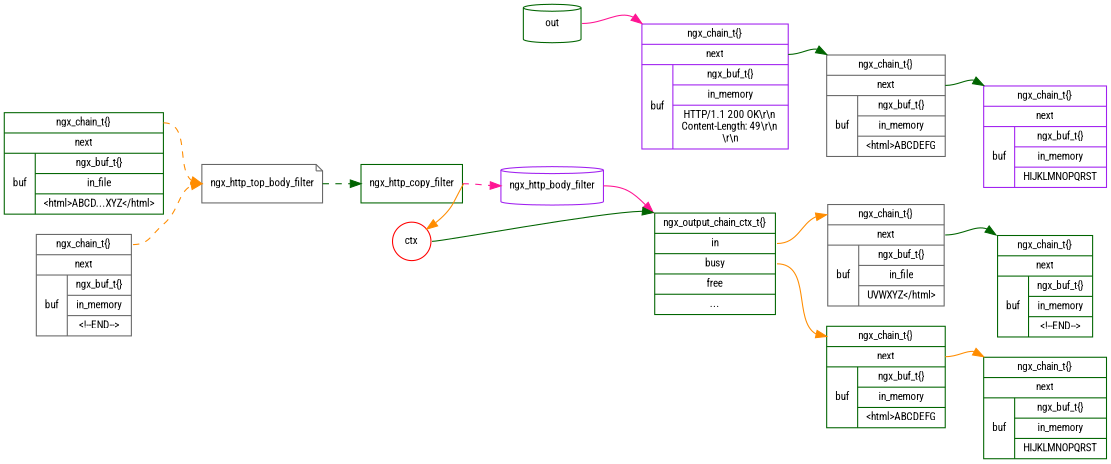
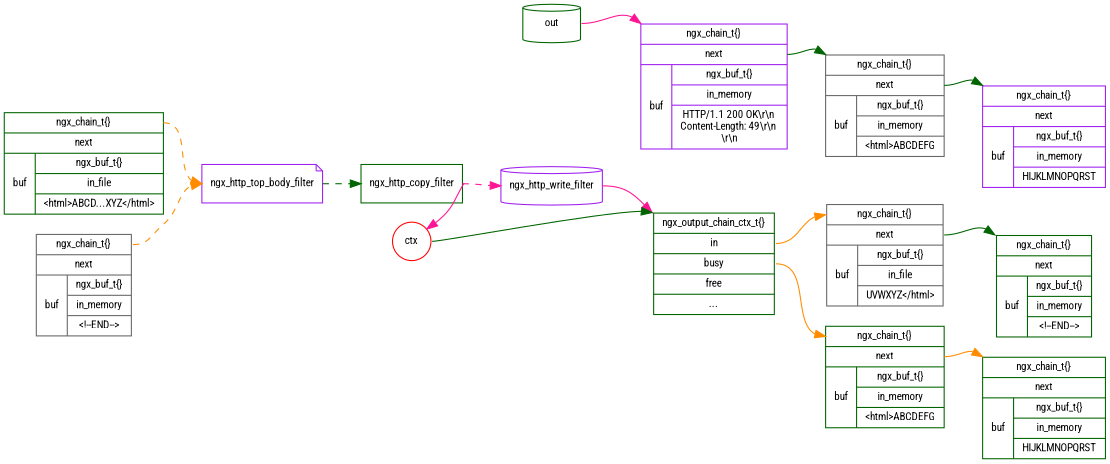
(262, 184) -> (262, 184)
(552, 186) -> (552, 186)
(452, 205) -> (452, 205)
